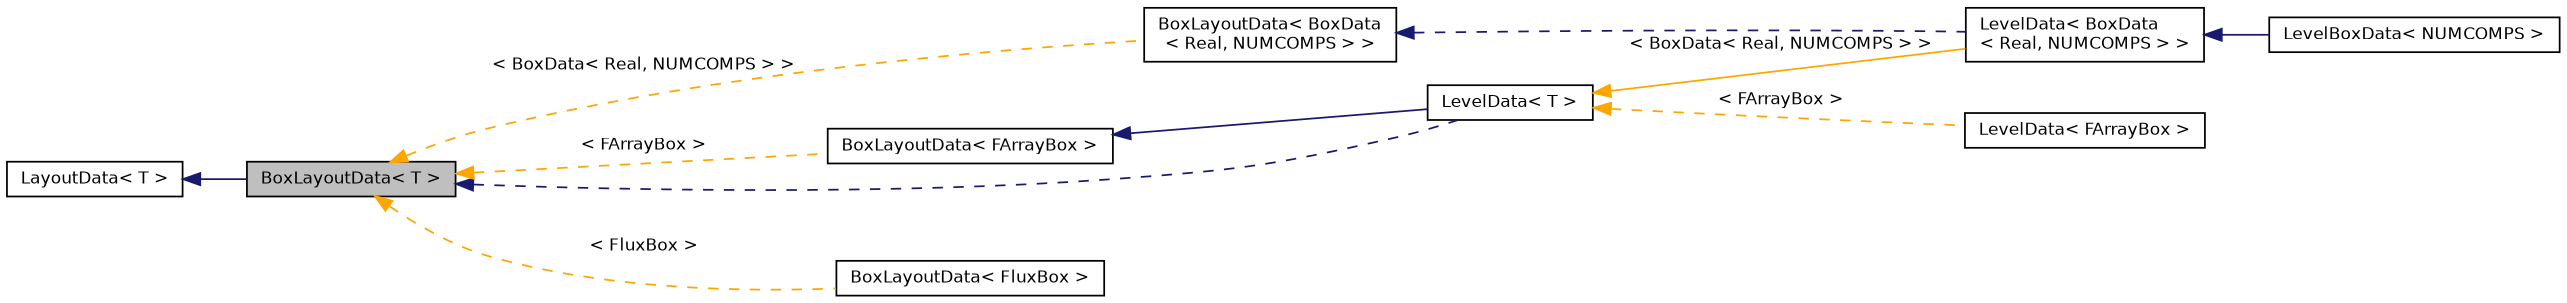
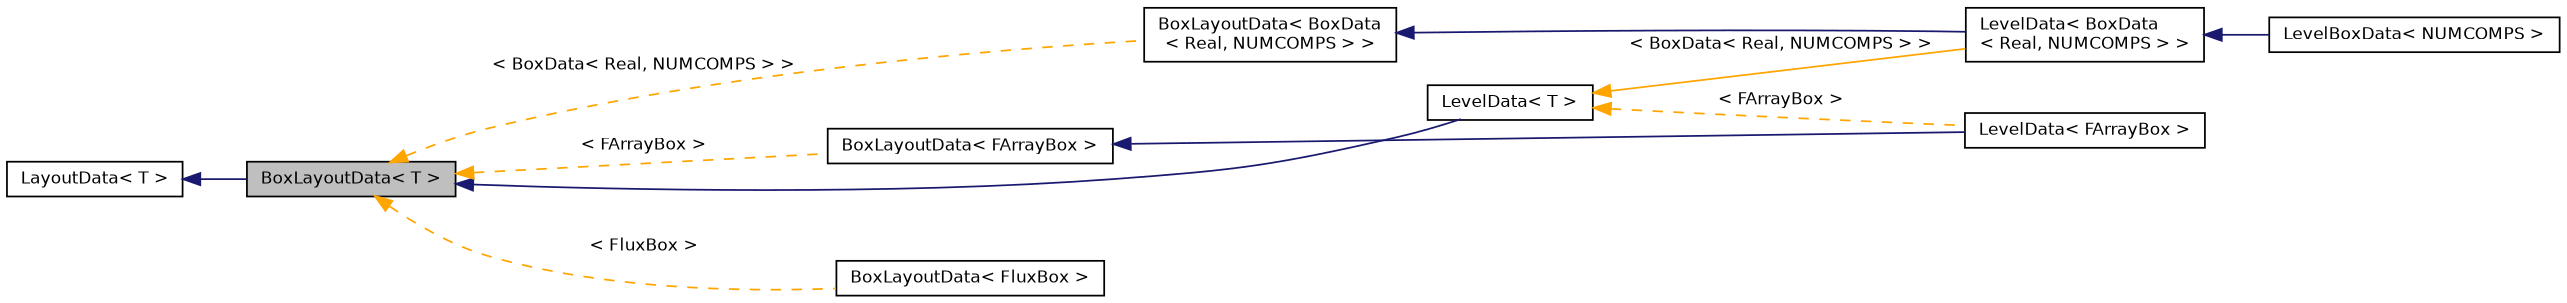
(1690, 30) -> (1690, 30)
(1279, 121) -> (1548, 138)
(970, 186) -> (970, 186)
